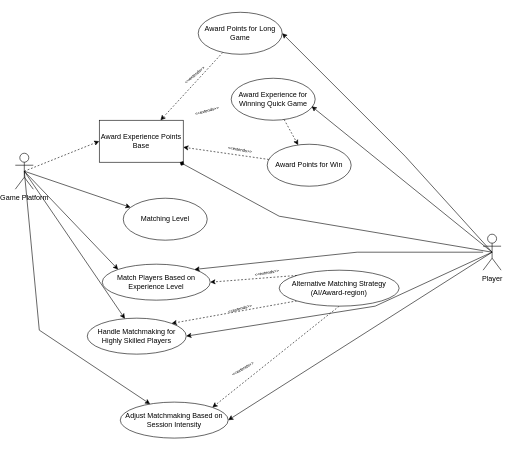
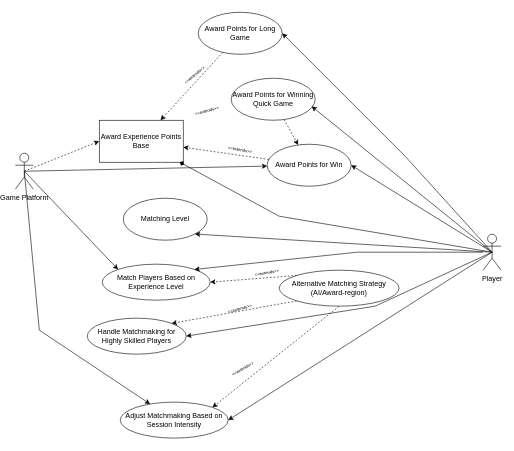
(273, 99) -> (273, 99)
(78, 190) -> none
none -> (418, 206)
(76, 247) -> (252, 167)
none -> (448, 250)
